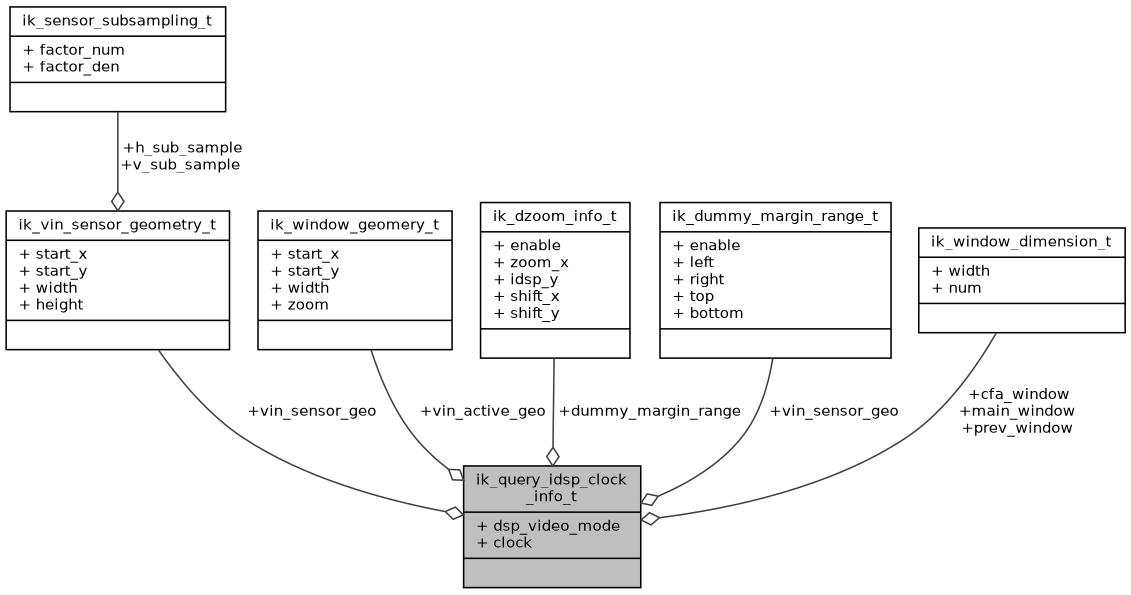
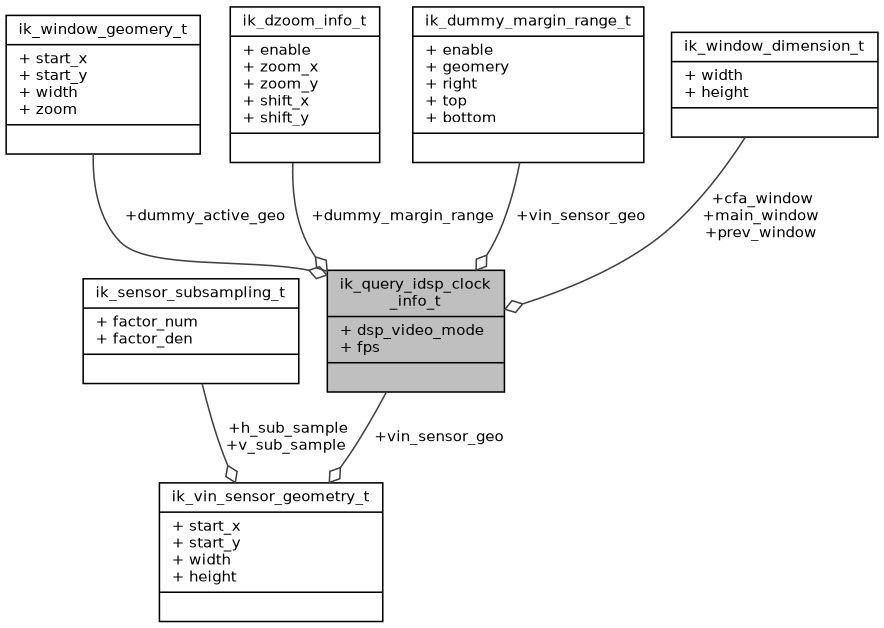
(694, 263) -> (467, 67)
(526, 280) -> (281, 84)
(957, 288) -> (717, 92)
(481, 412) -> (203, 216)
(284, 461) -> (365, 431)
(504, 543) -> (360, 347)
